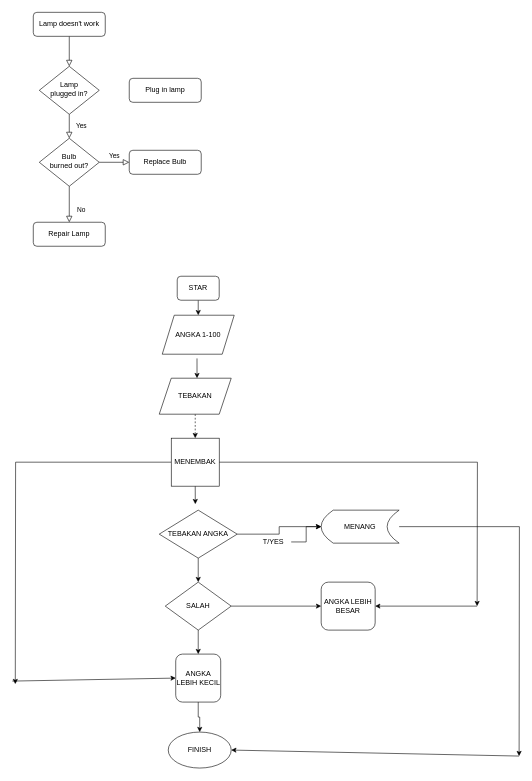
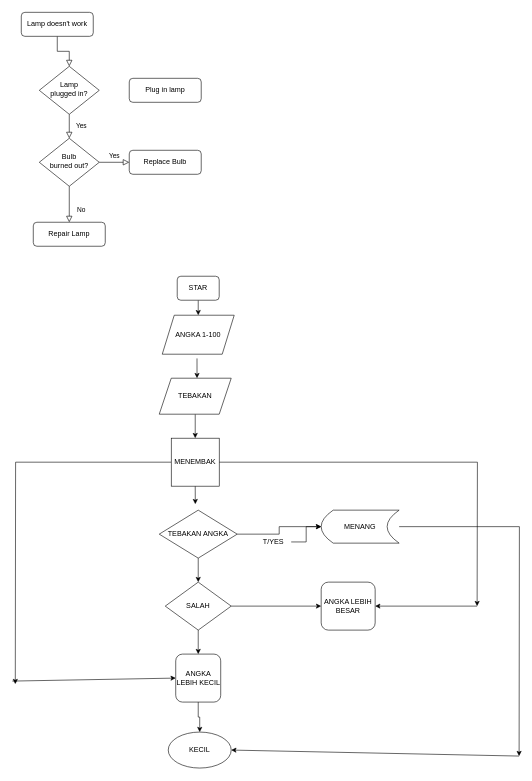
(69, 24) -> (57, 24)
(195, 423) -> (195, 423)
(200, 750) -> (200, 750)
